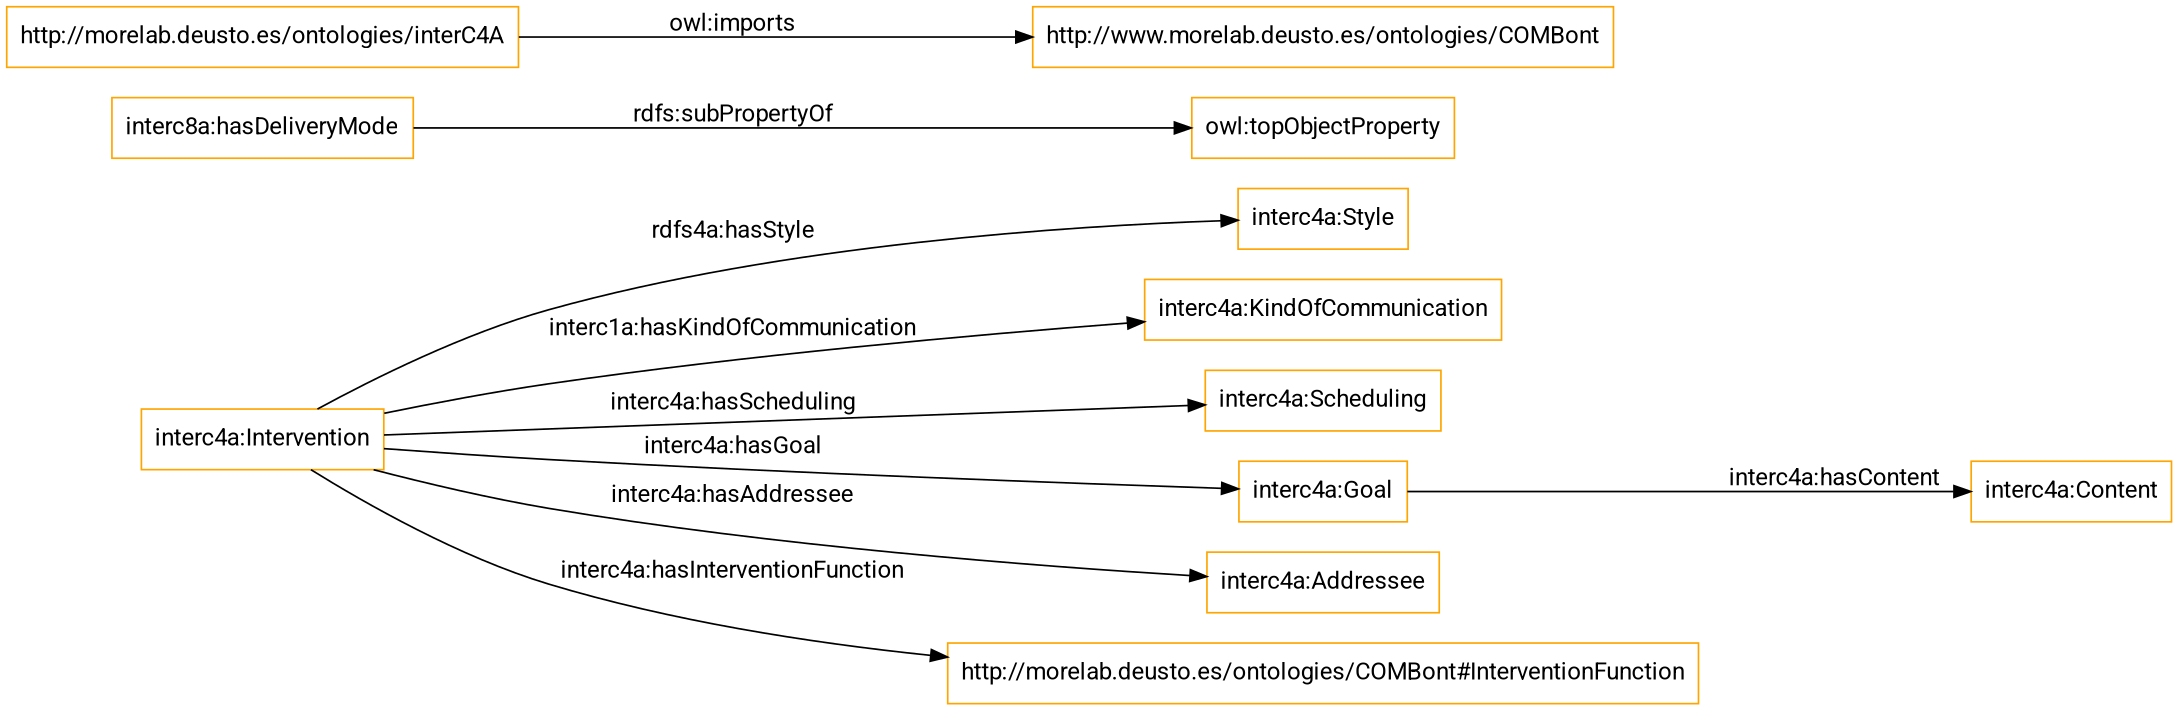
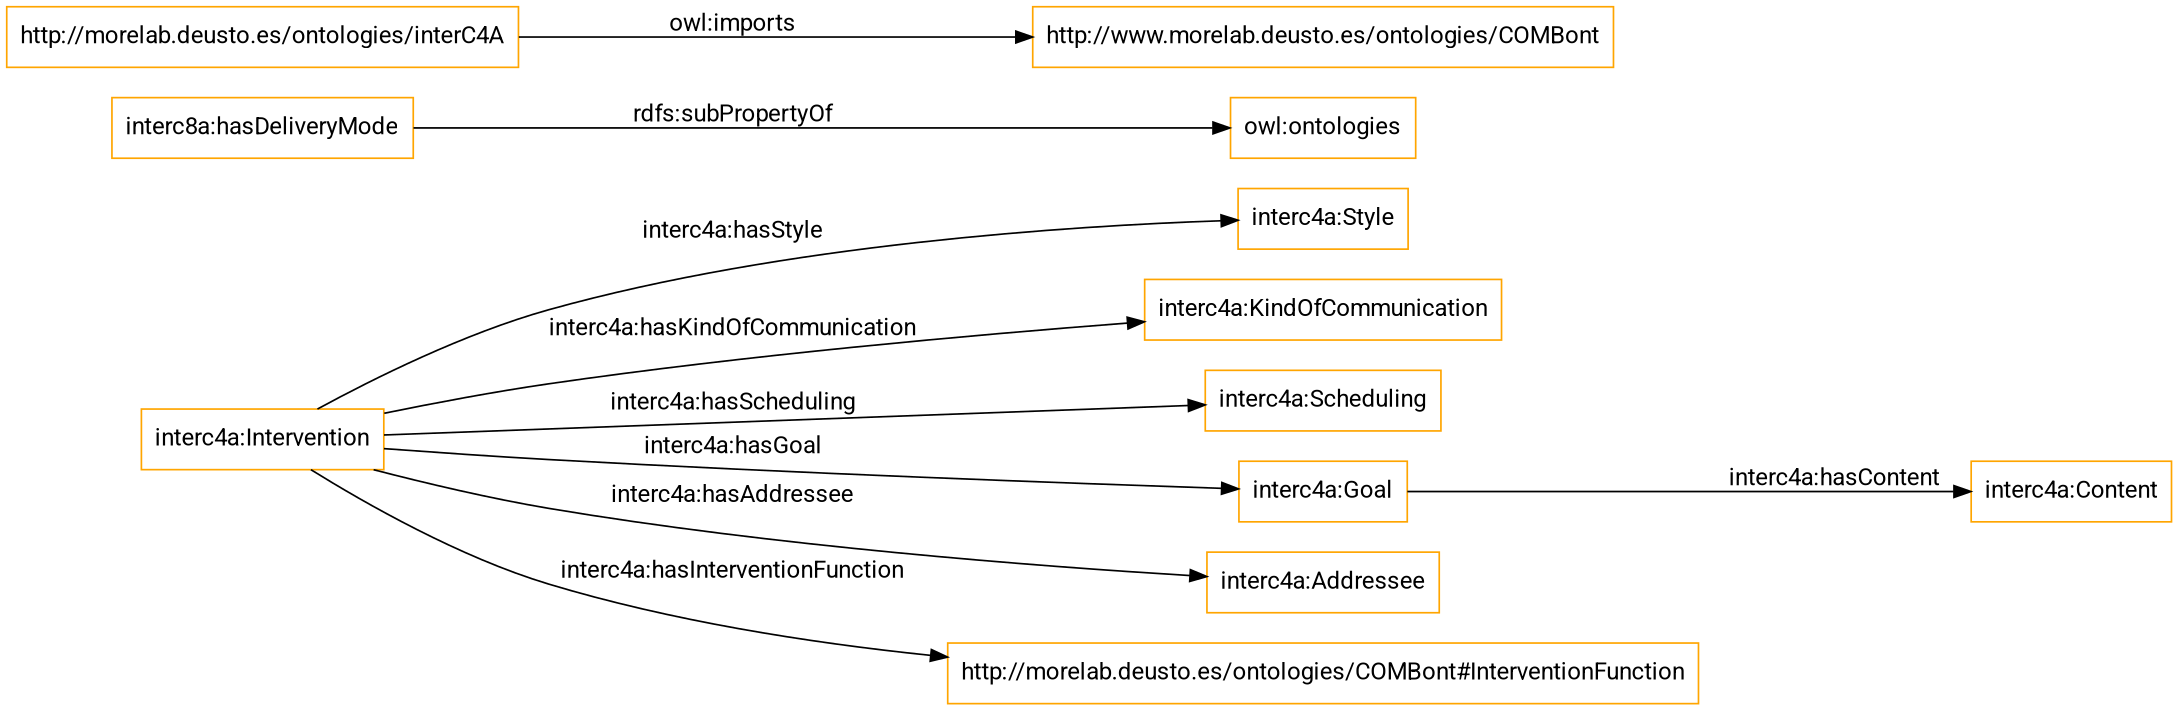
(1323, 128) -> (1323, 128)
(733, 231) -> (733, 231)
(733, 329) -> (733, 329)
